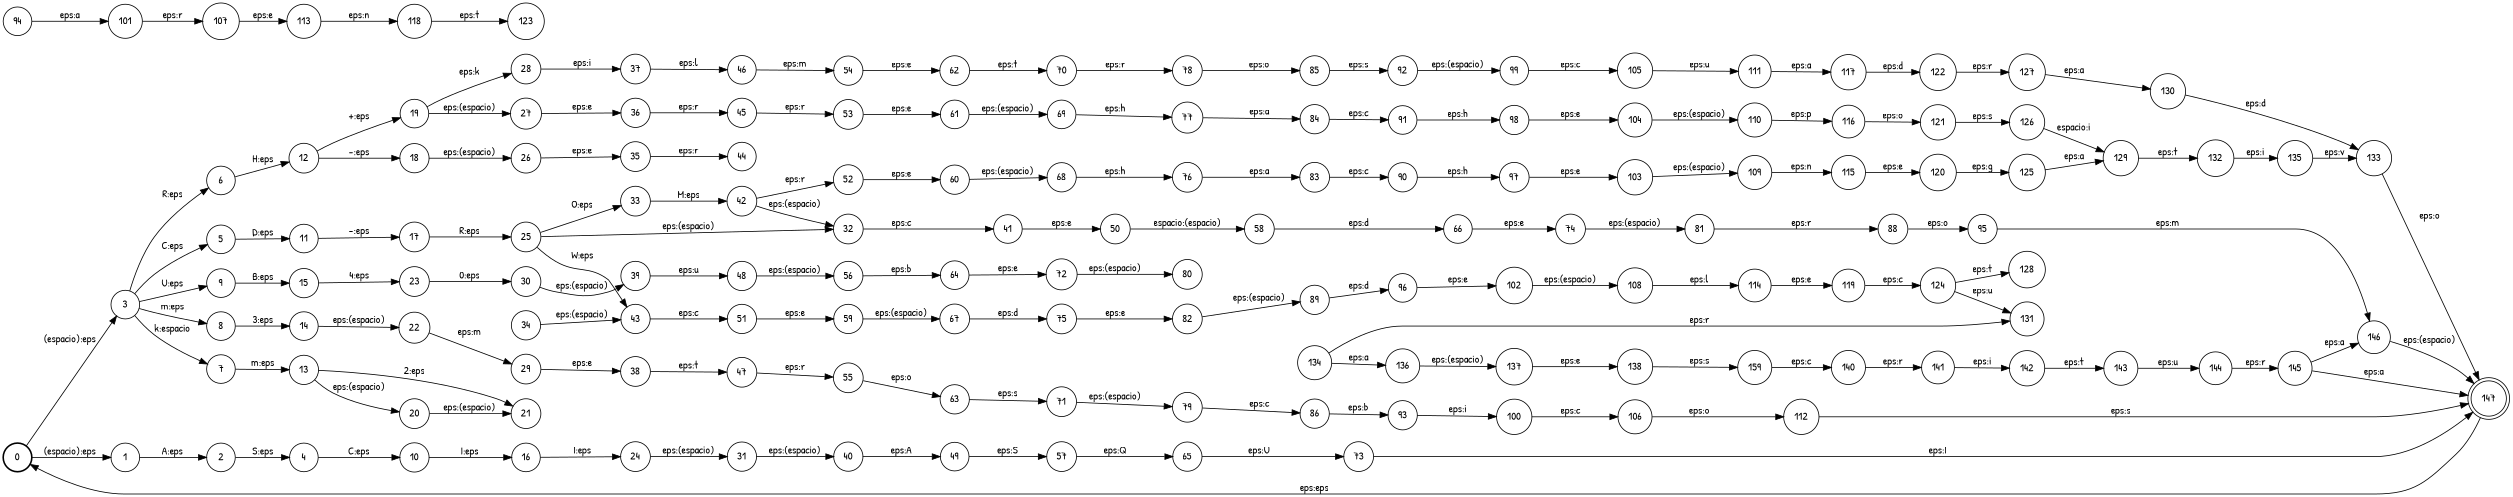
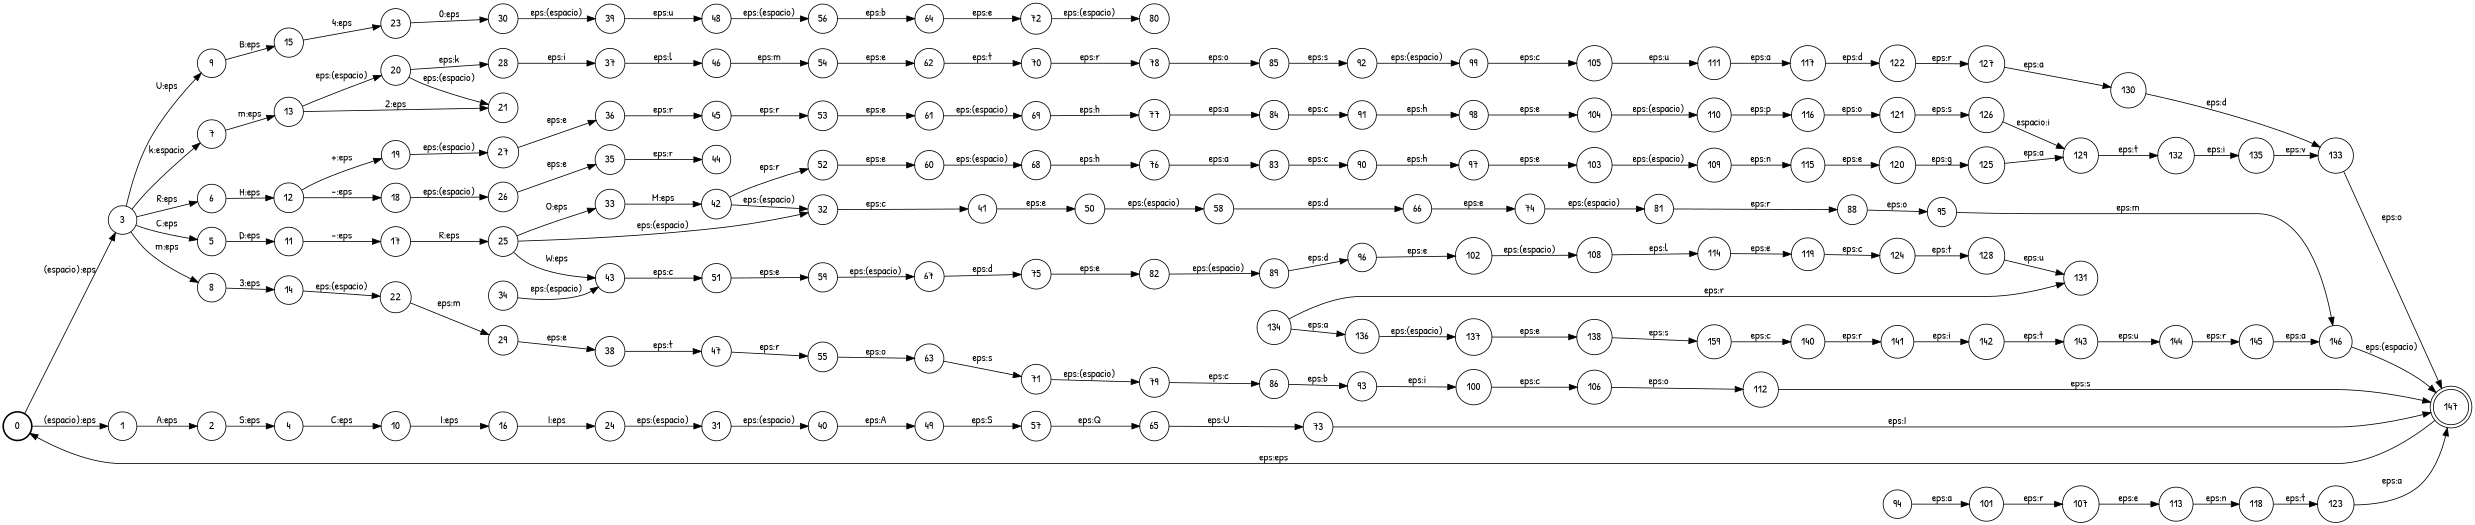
(465, 90) -> (445, 67)
(1187, 223) -> (1154, 203)
(1979, 301) -> (2030, 266)
(2386, 382) -> (2414, 489)
